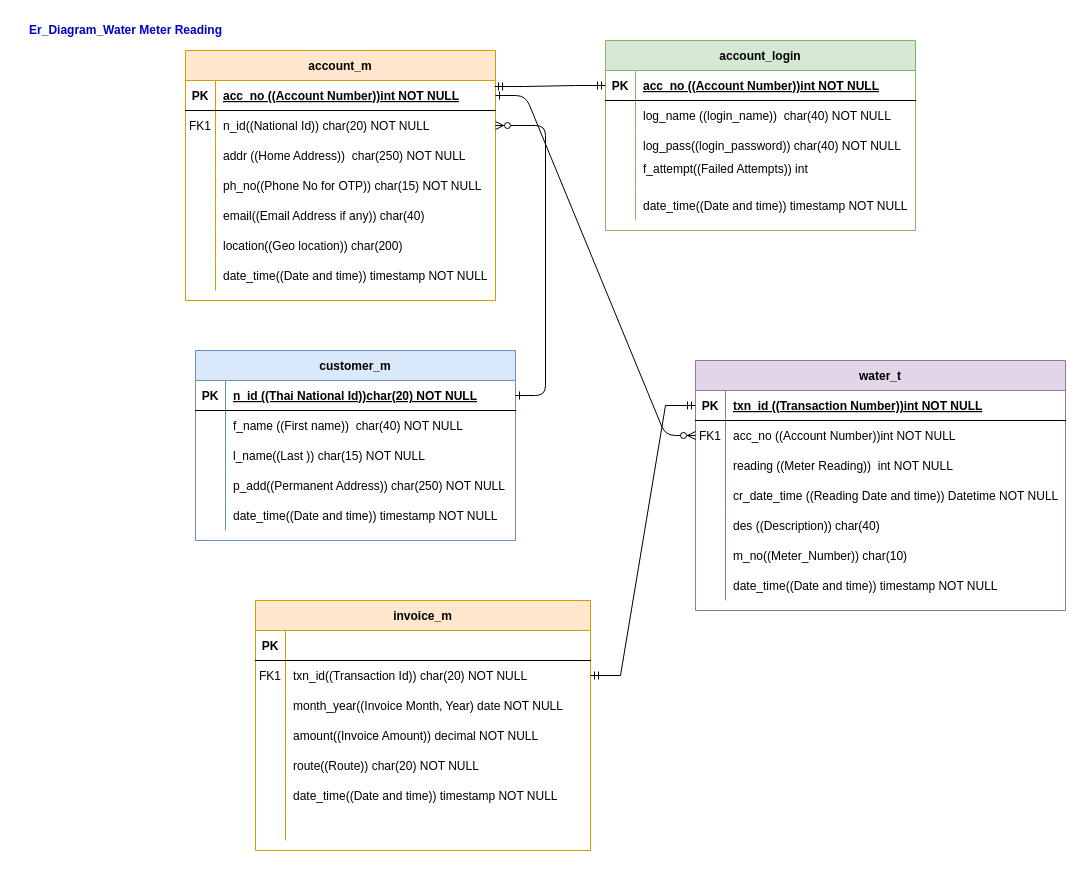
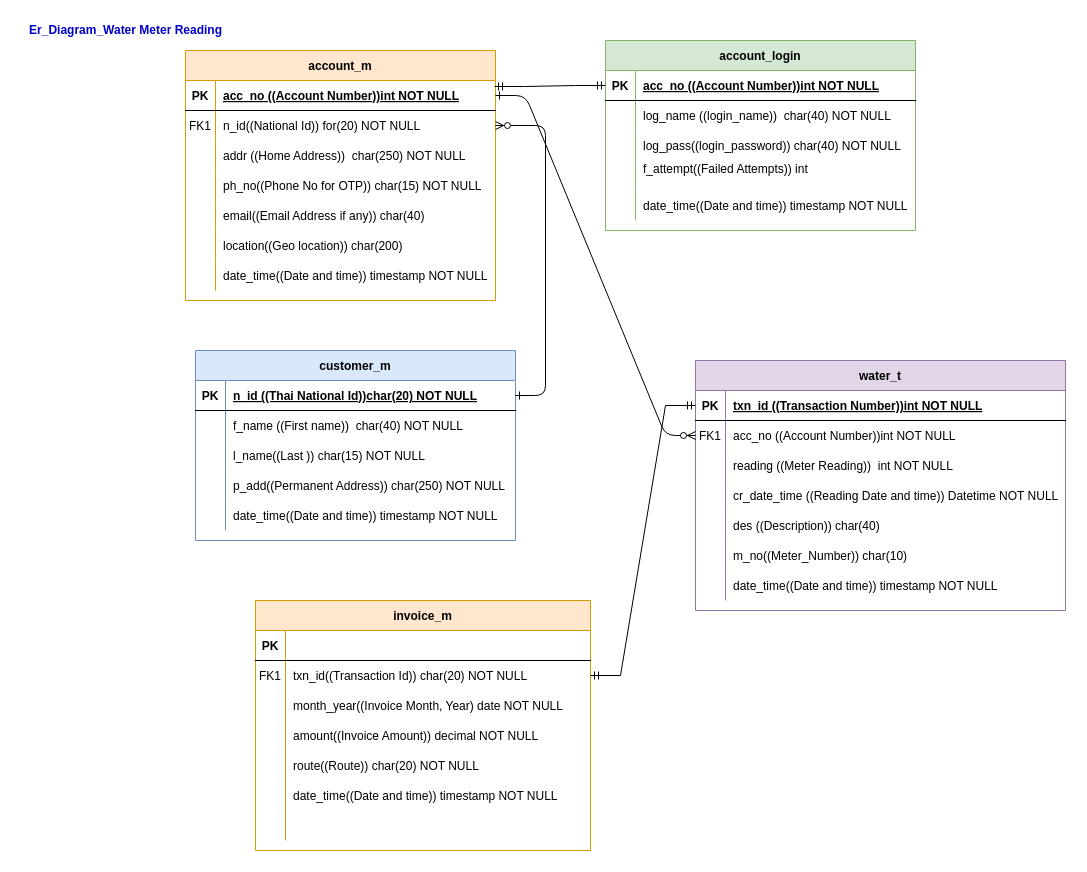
(336, 126) -> (333, 126)
